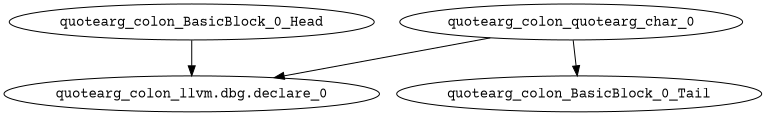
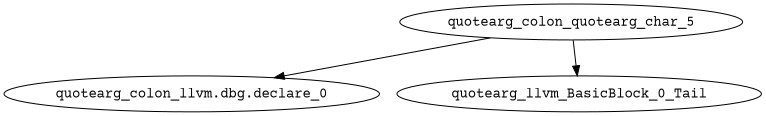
(192, 22) -> none
(571, 22) -> (571, 22)
(579, 94) -> (579, 94)
